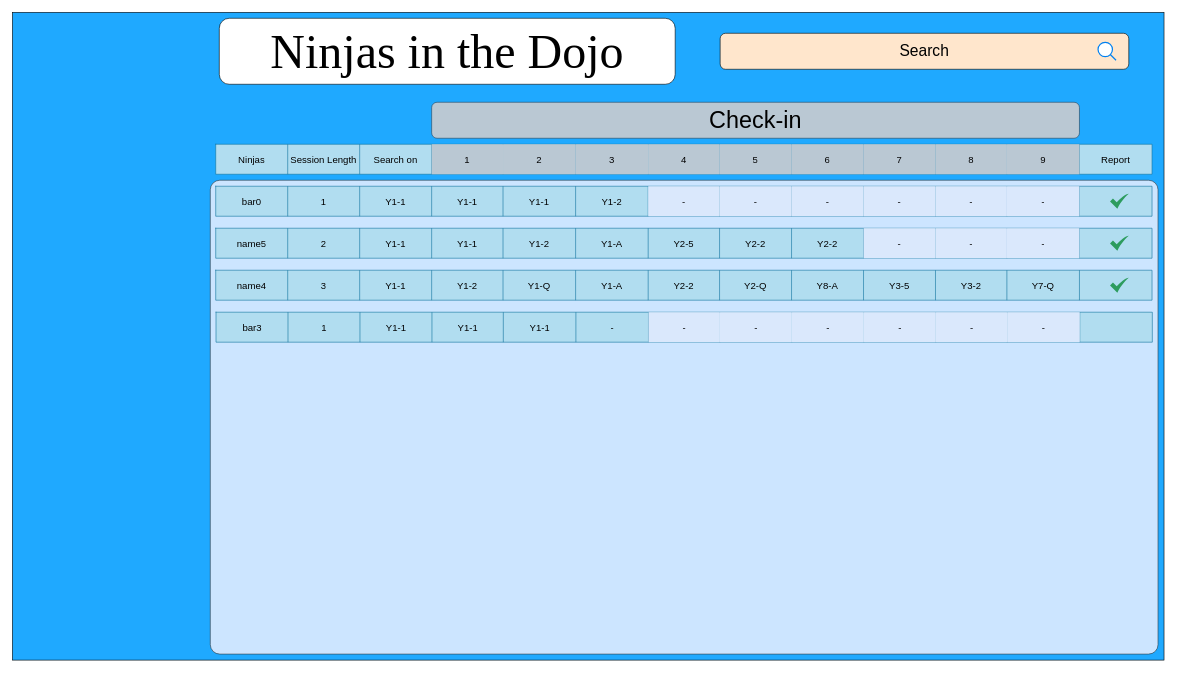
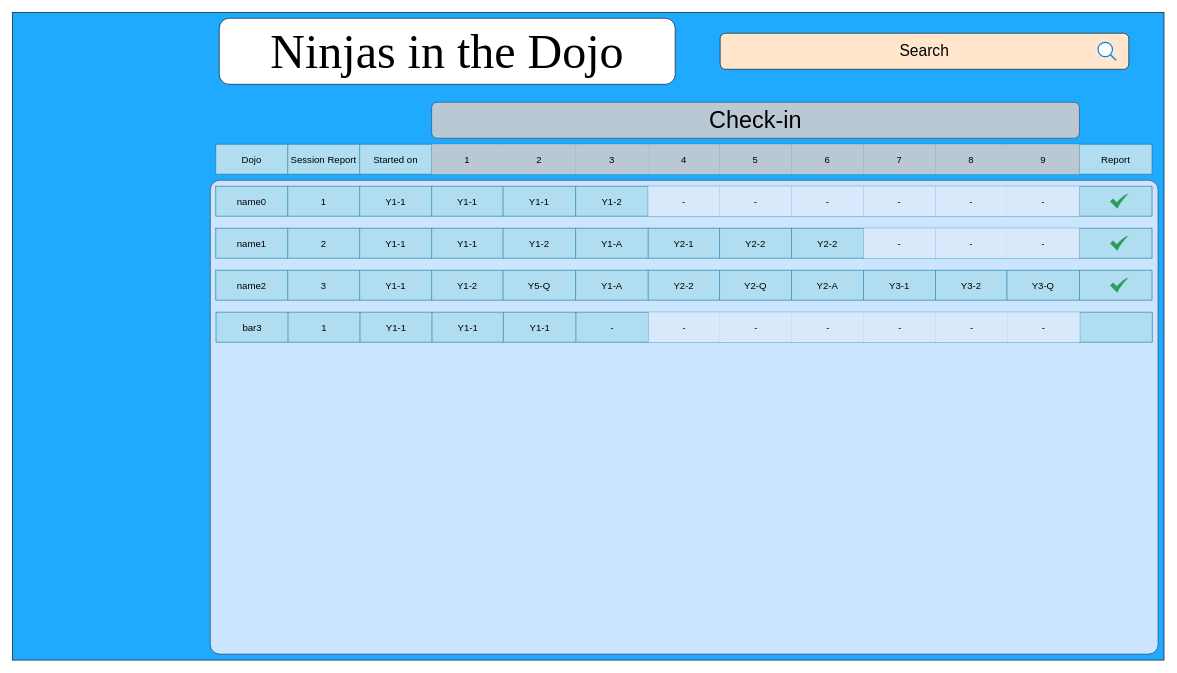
(252, 159) -> (252, 159)
(324, 159) -> (324, 159)
(396, 159) -> (396, 159)
(252, 201) -> (252, 201)
(252, 243) -> (252, 243)
(684, 243) -> (684, 243)
(252, 285) -> (252, 285)
(539, 285) -> (539, 285)
(828, 285) -> (828, 285)
(900, 285) -> (900, 285)
(1043, 285) -> (1043, 285)
